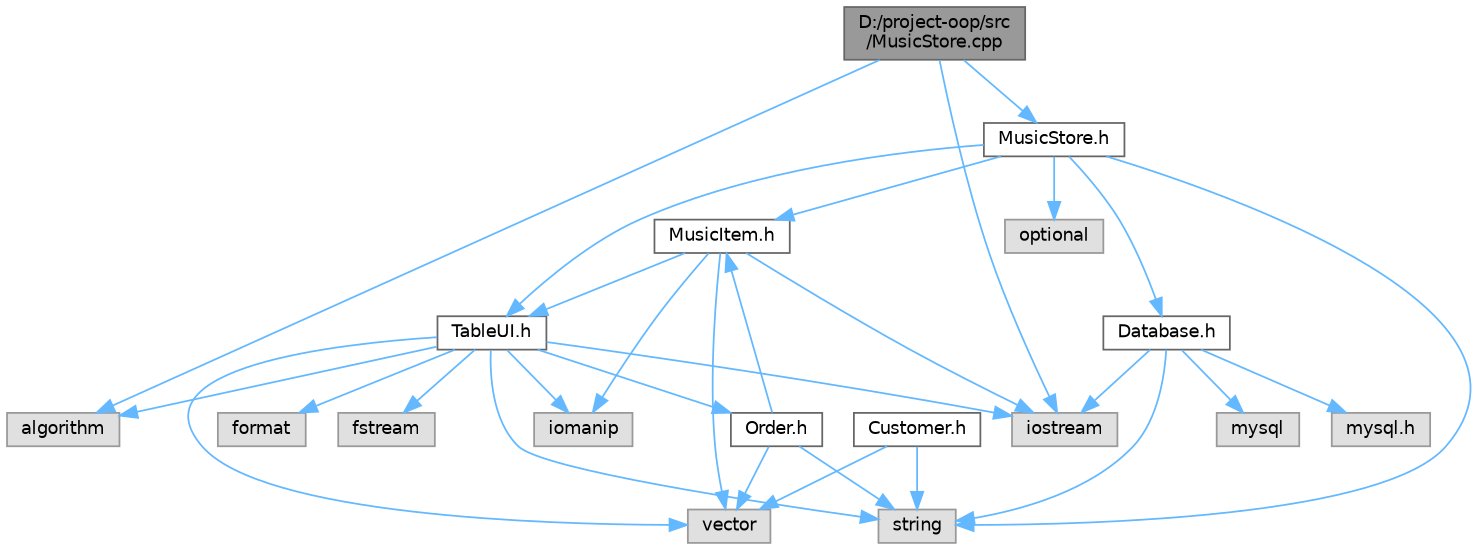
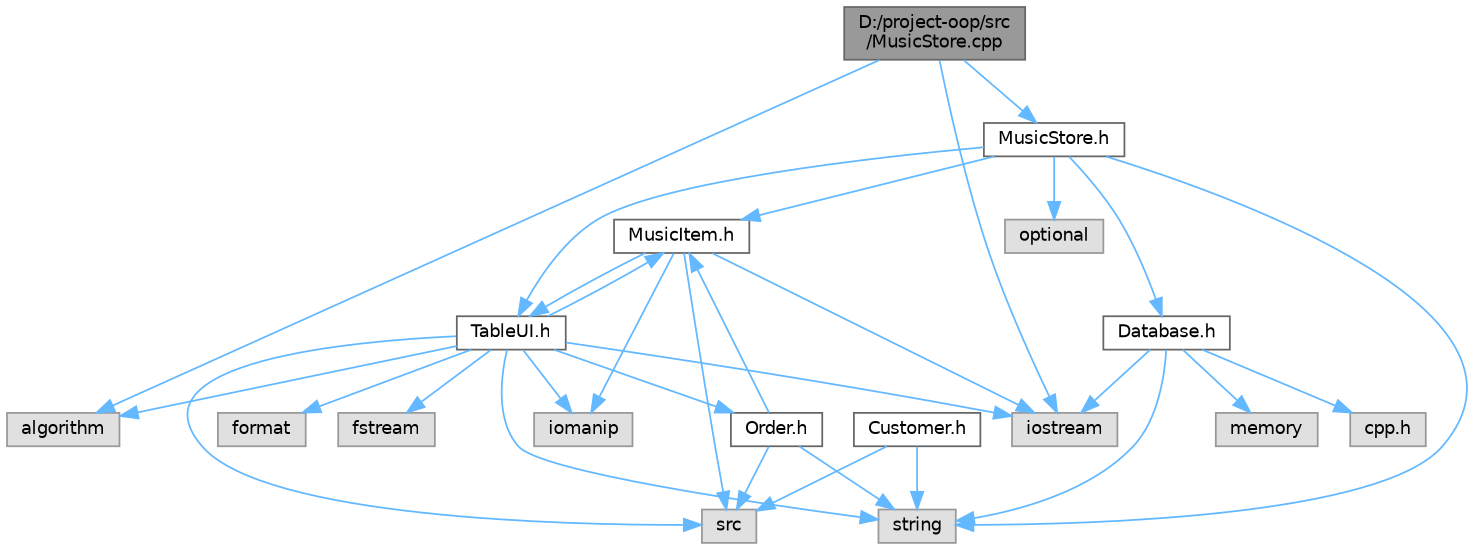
none -> (598, 290)
(1258, 430) -> (1267, 430)
(1381, 430) -> (1388, 430)
(729, 526) -> (729, 526)
